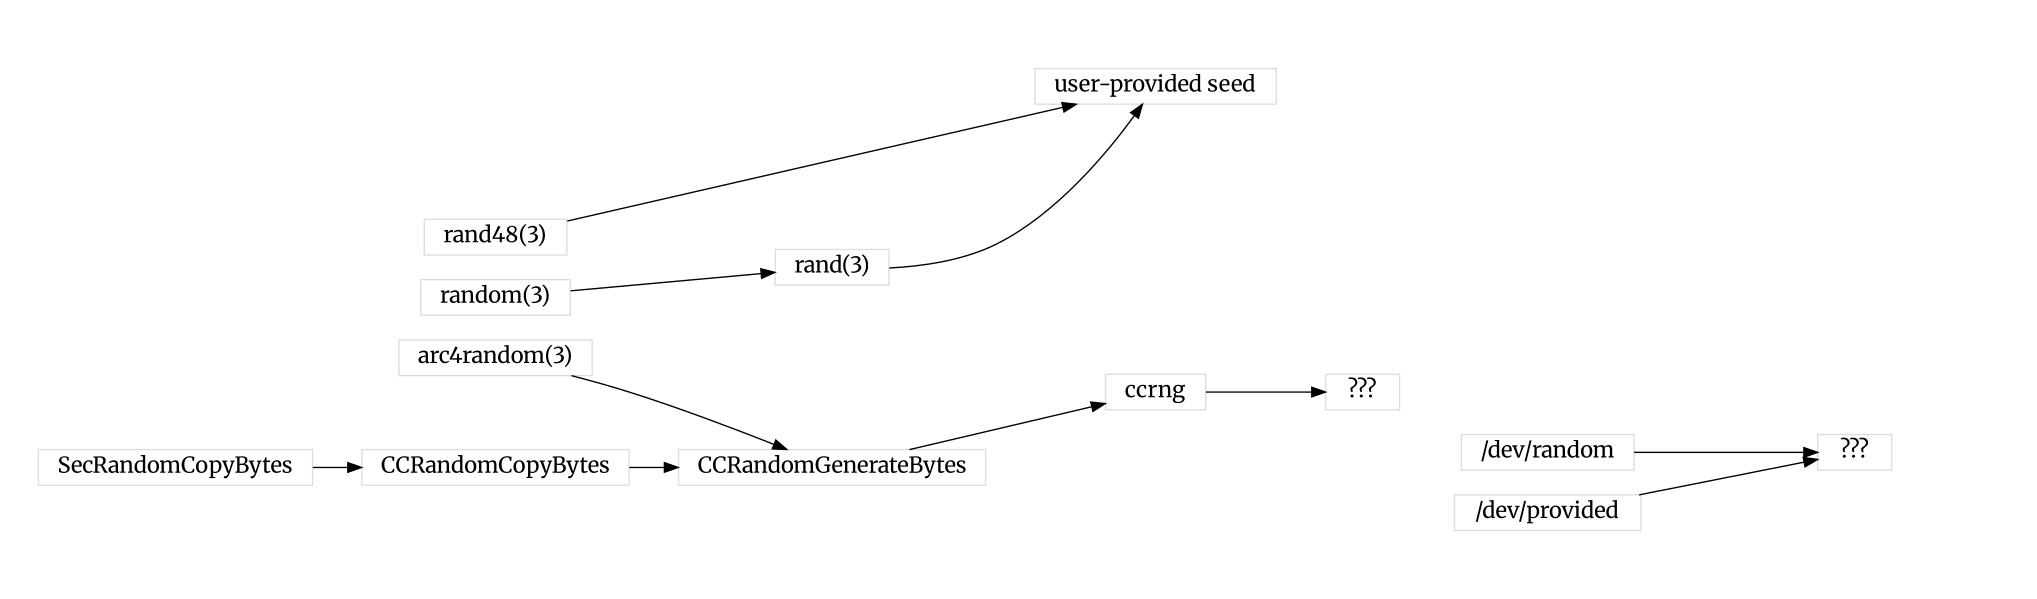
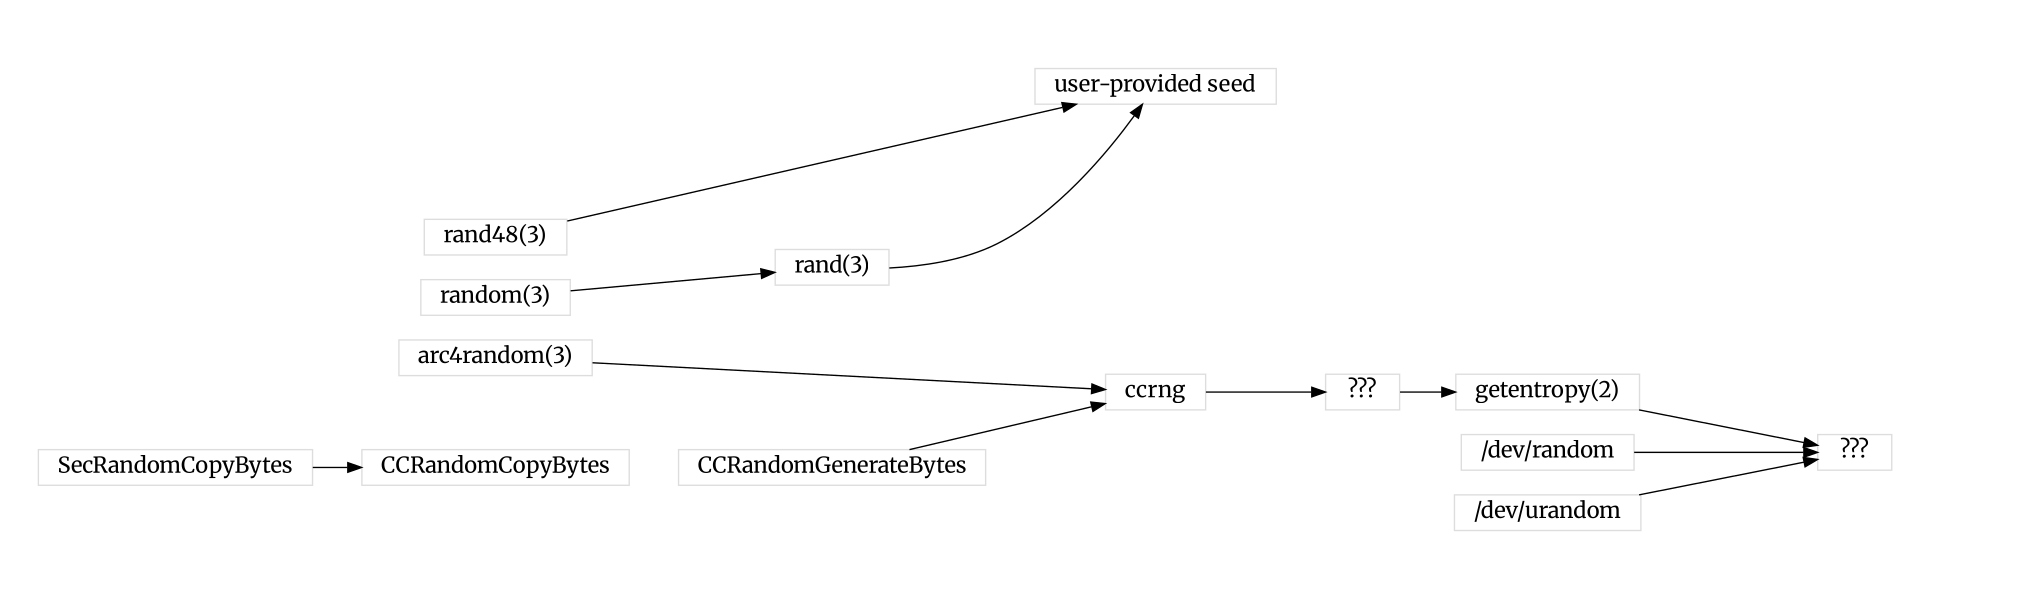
none -> (1548, 392)
(674, 407) -> (842, 376)
(647, 467) -> none
(1548, 513) -> (1548, 513)
